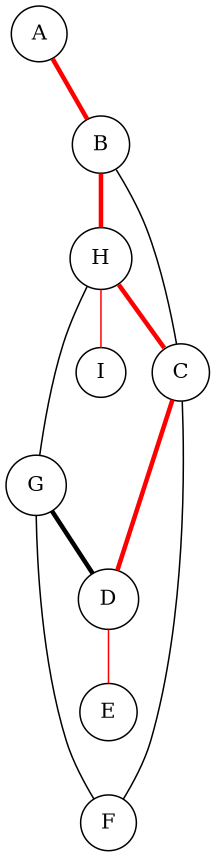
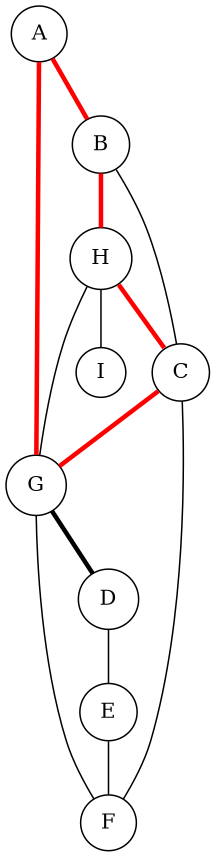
none -> (38, 259)
(101, 319) -> (101, 319)
(145, 485) -> (109, 429)
(108, 656) -> (108, 656)
none -> (108, 768)
